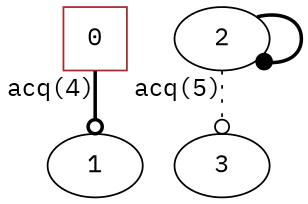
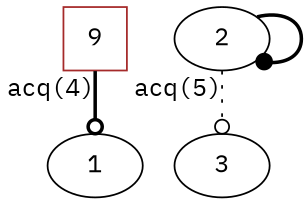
(95, 39) -> (95, 39)
